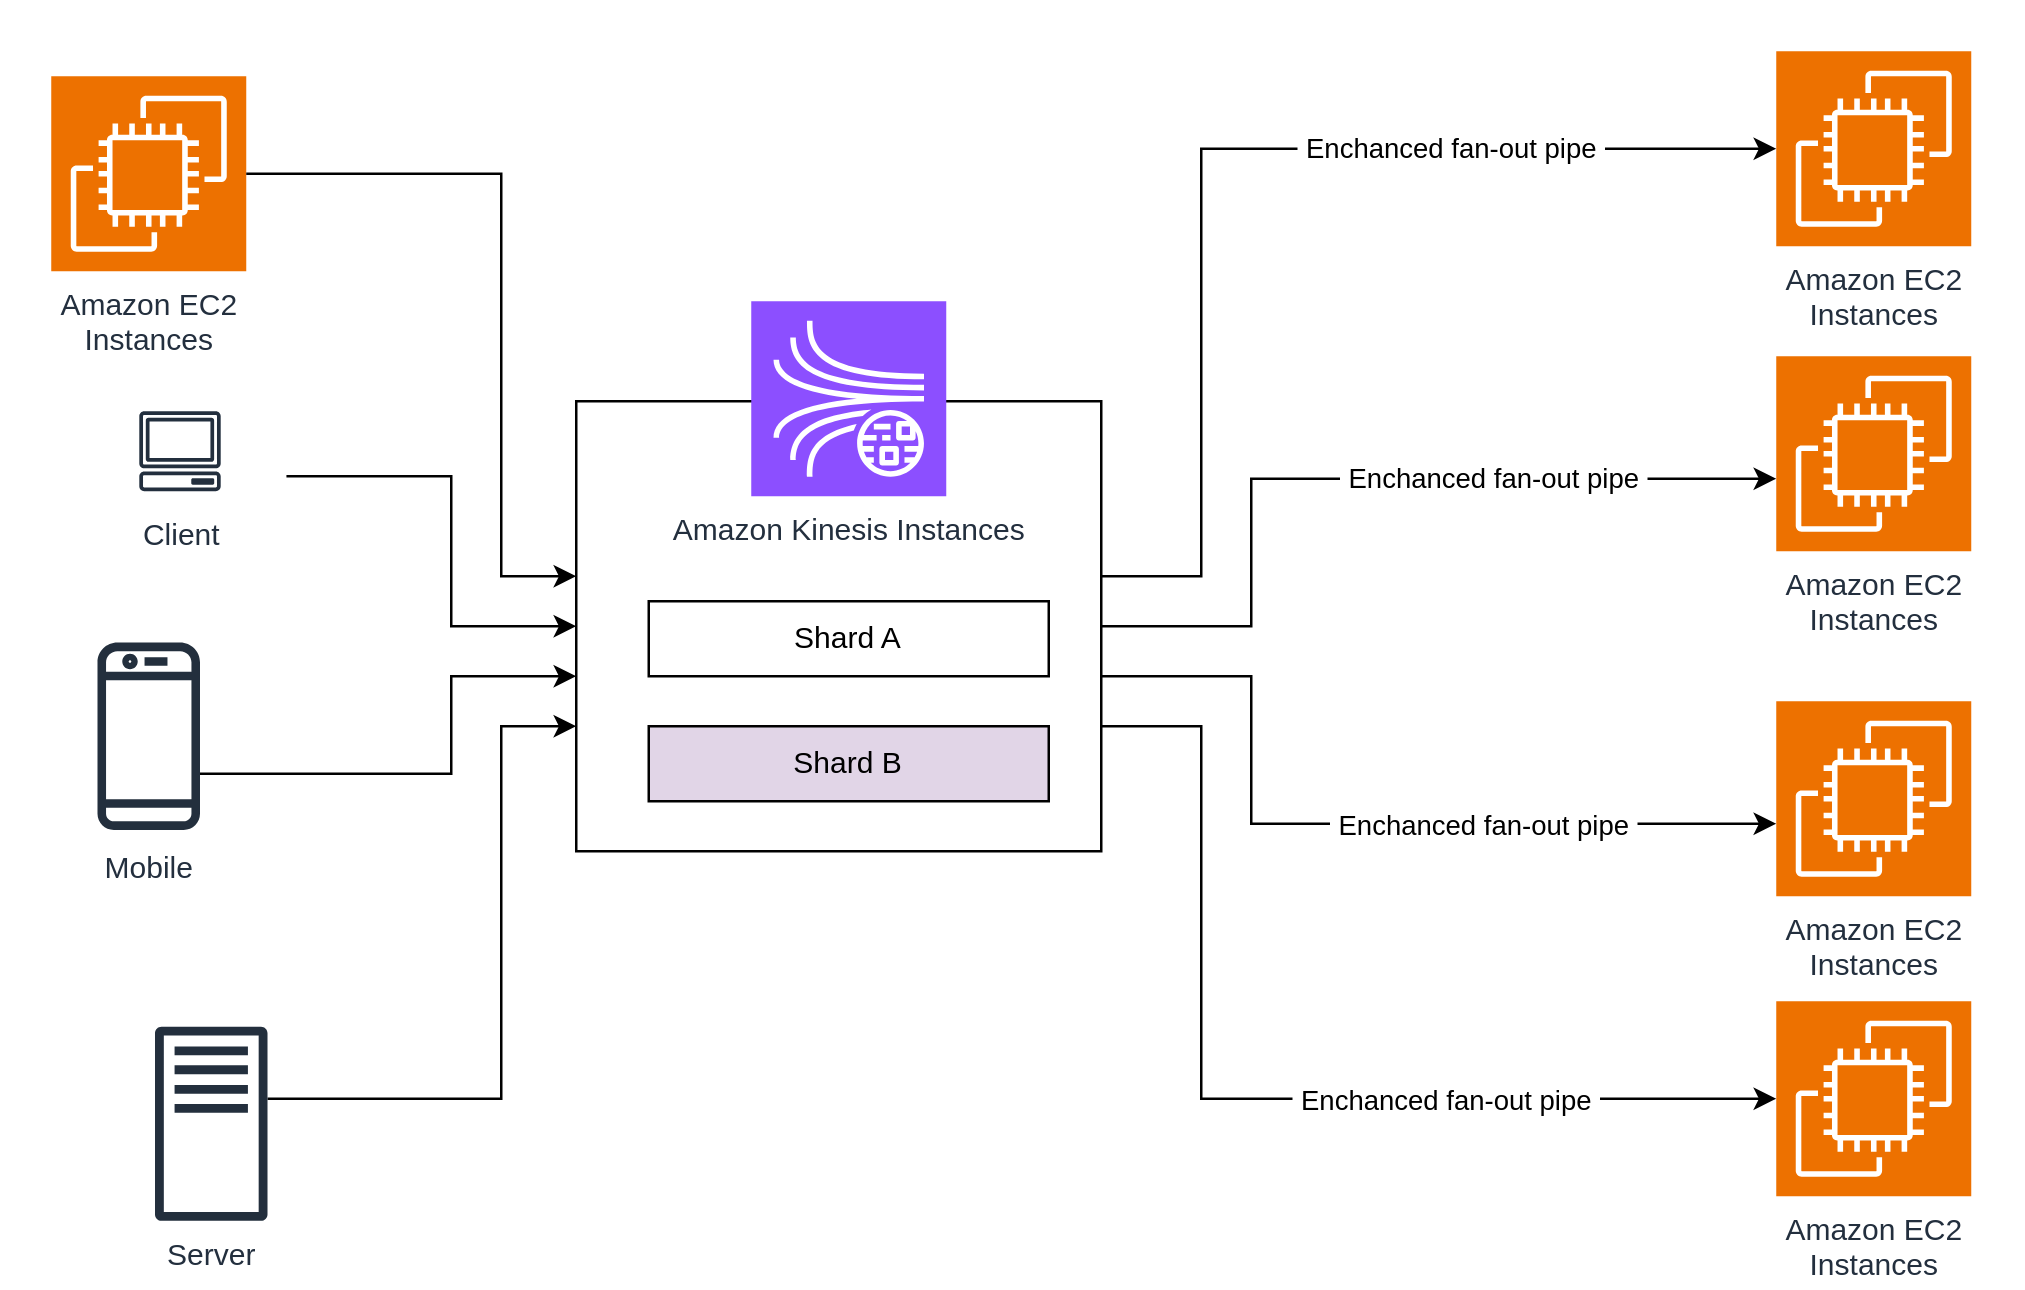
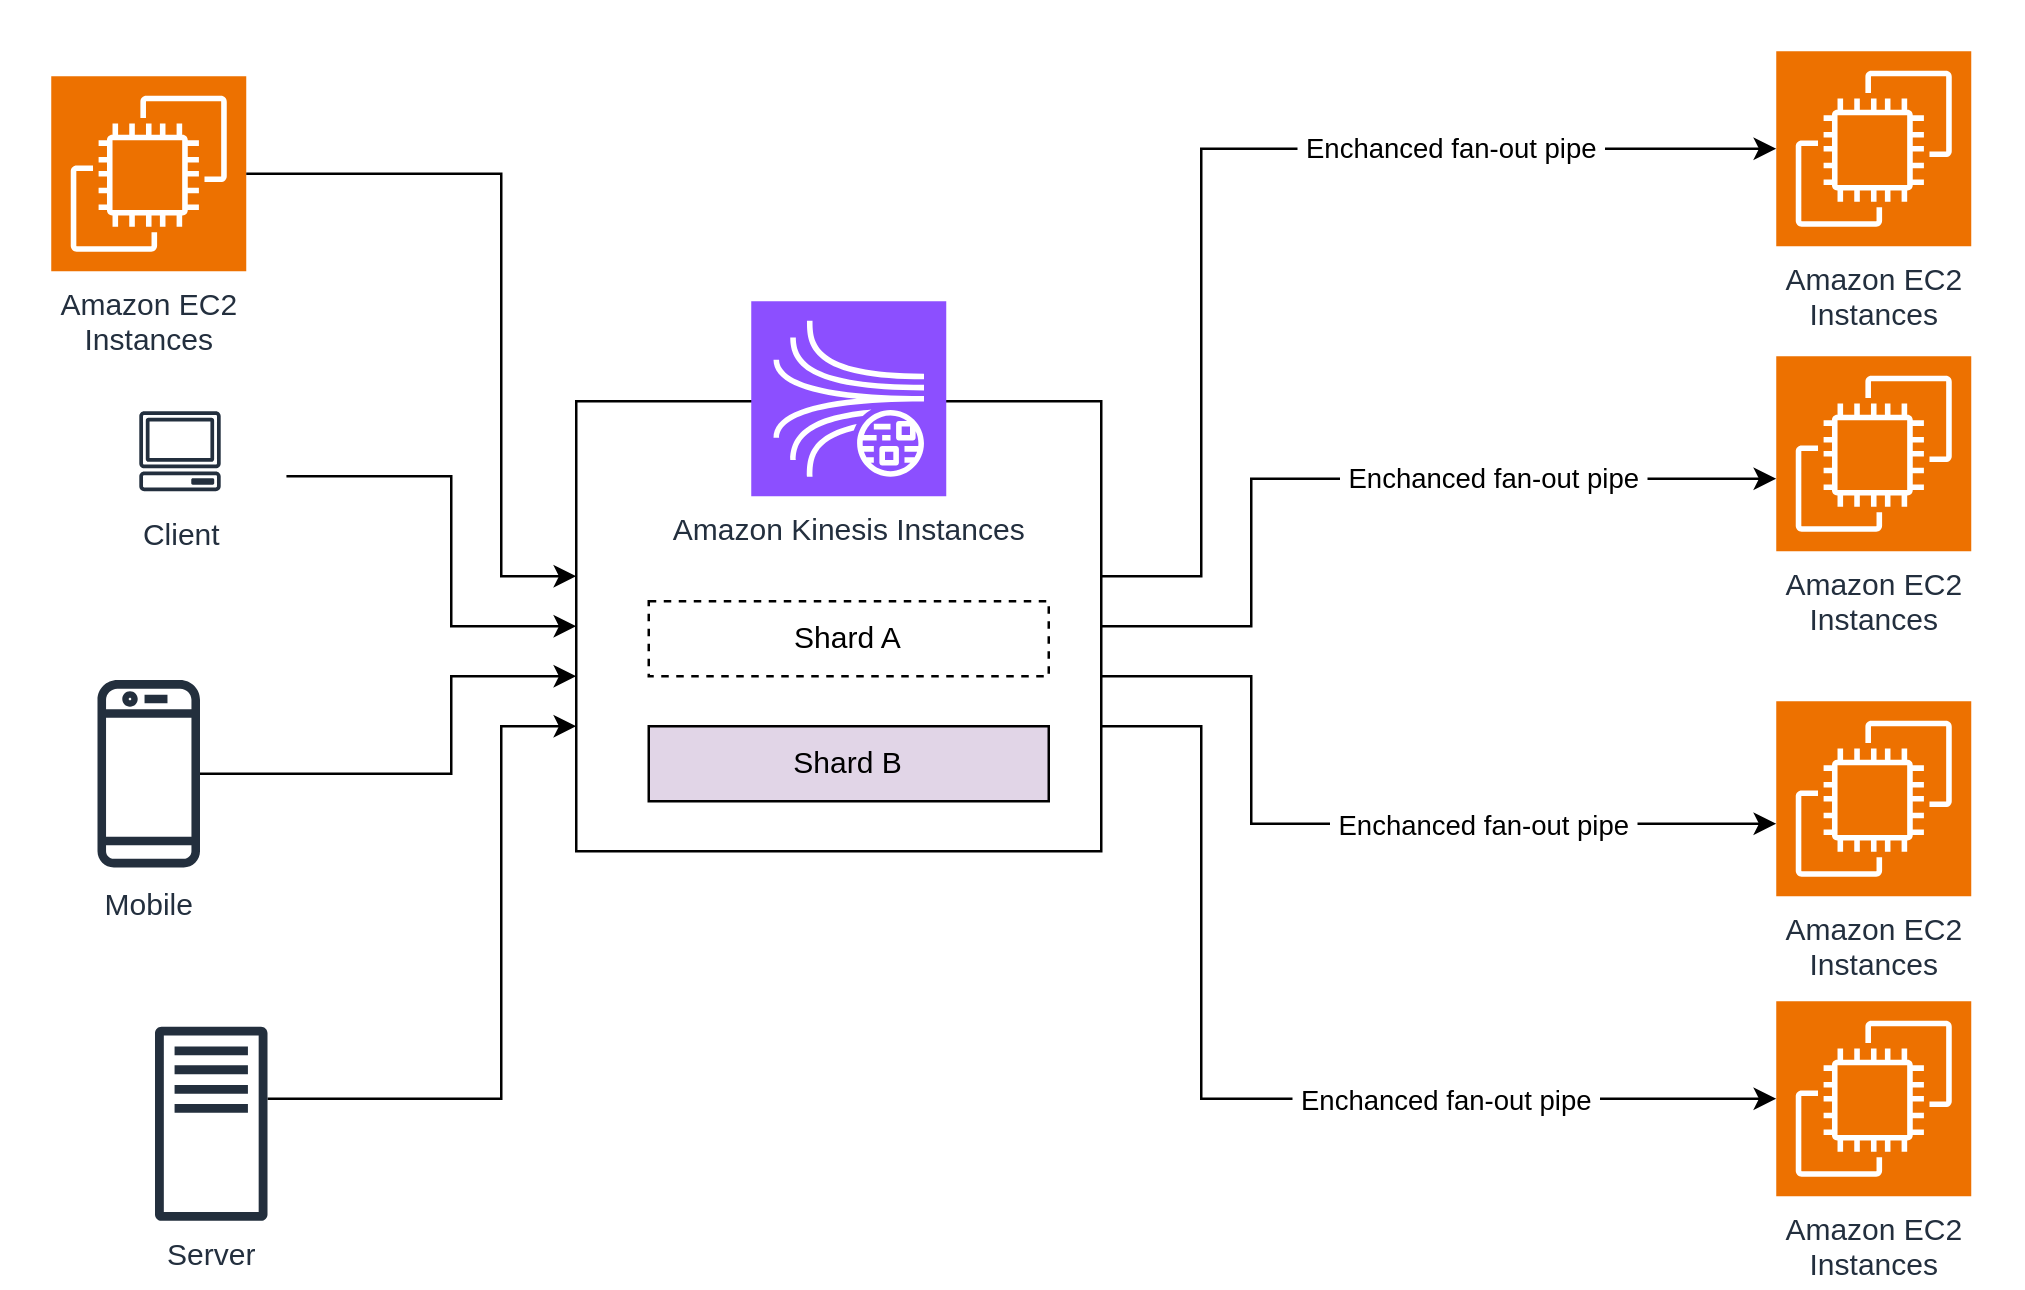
(849, 639) -> (849, 639)
(149, 736) -> (149, 774)
